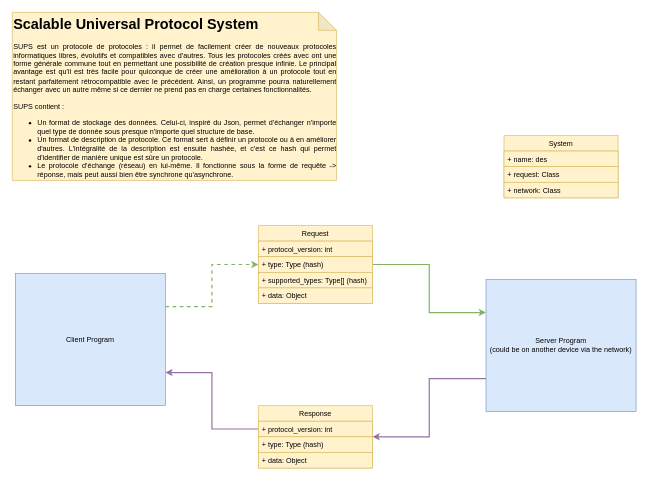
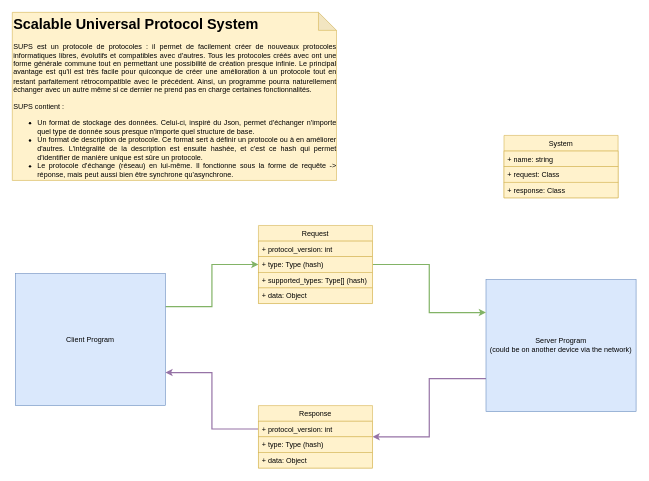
(526, 159) -> (531, 159)
(536, 190) -> (538, 190)
(212, 287) -> (212, 287)
